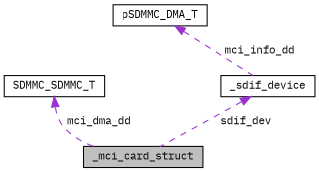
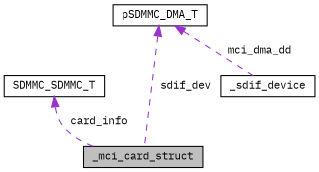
(257, 51) -> (257, 51)
(96, 122) -> (96, 122)
(201, 124) -> (151, 92)
